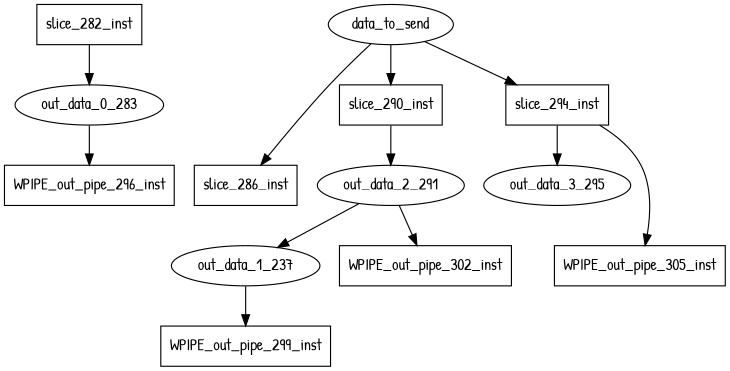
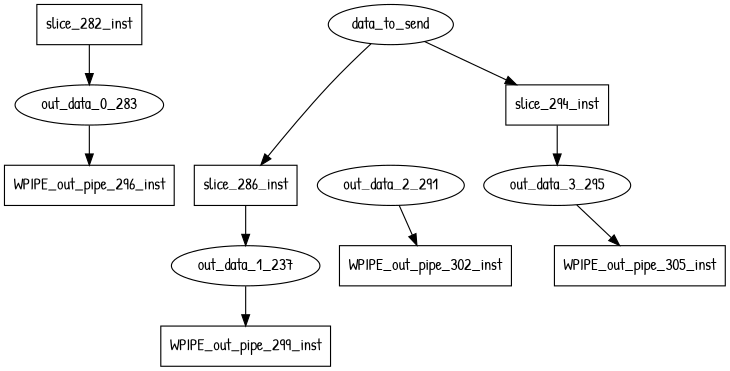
(391, 105) -> none
(643, 171) -> (594, 221)
(323, 223) -> (246, 220)
